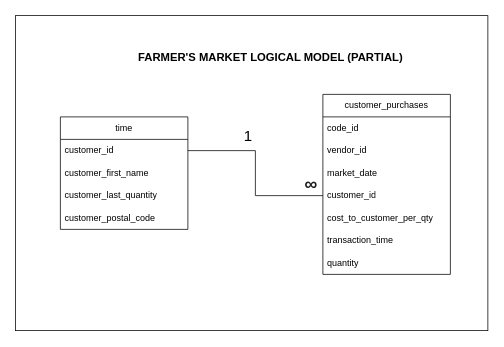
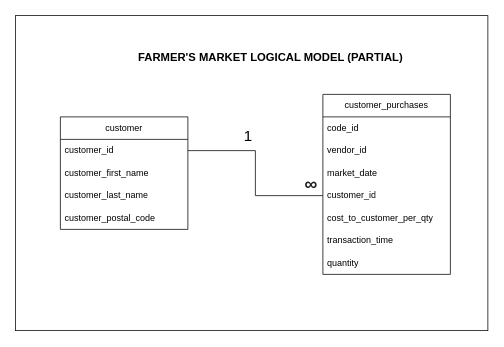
(124, 128) -> (124, 128)
(118, 195) -> (109, 195)
